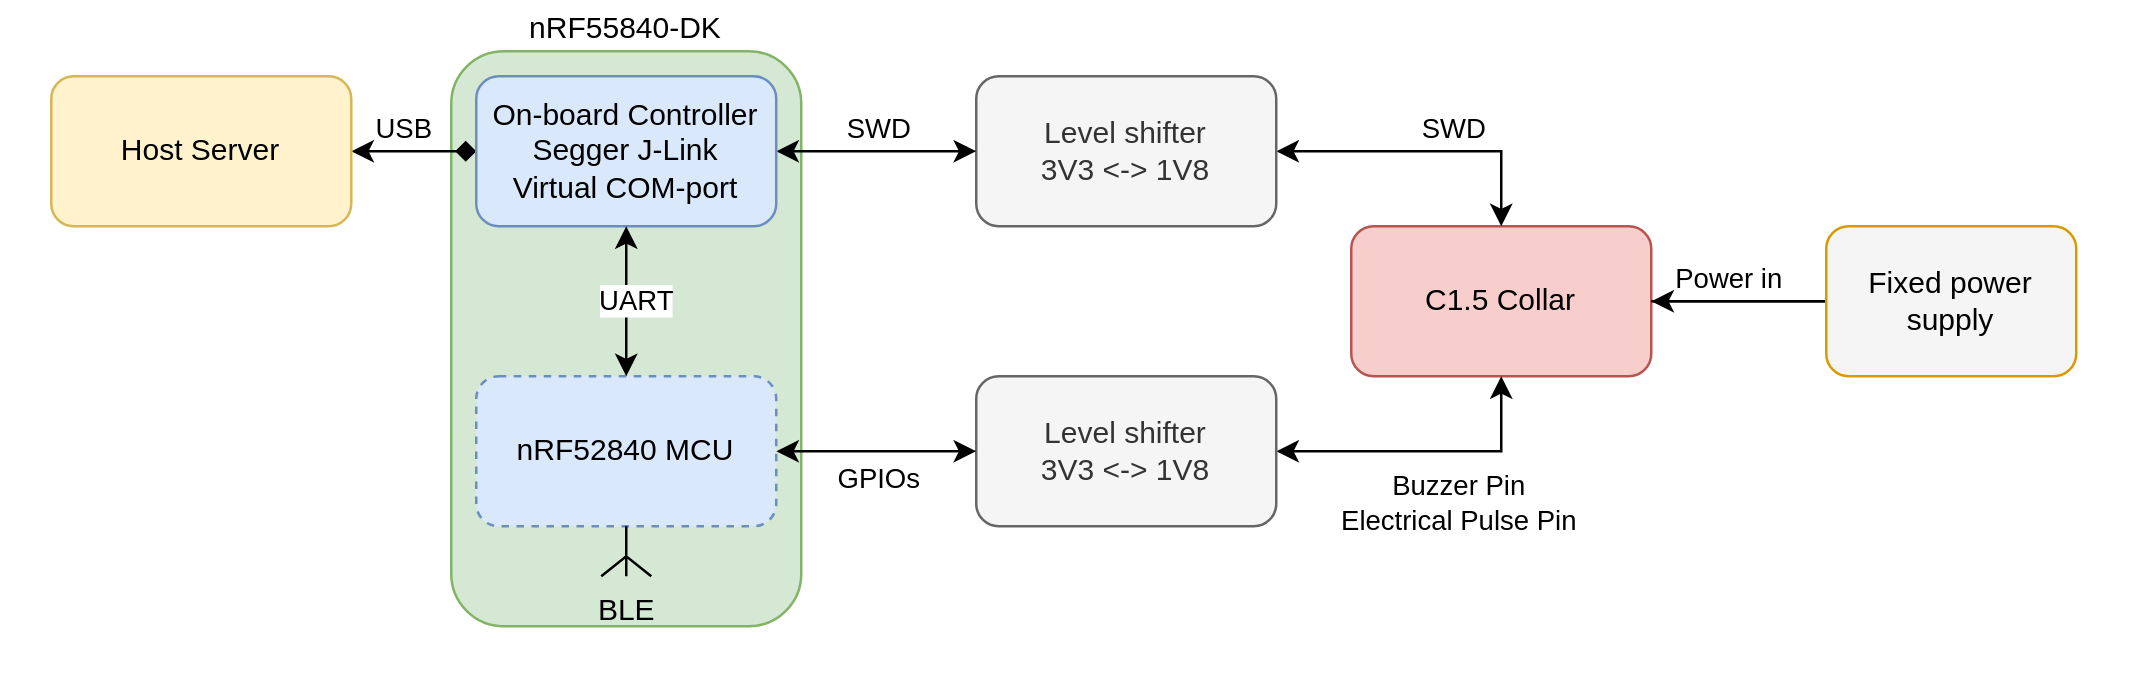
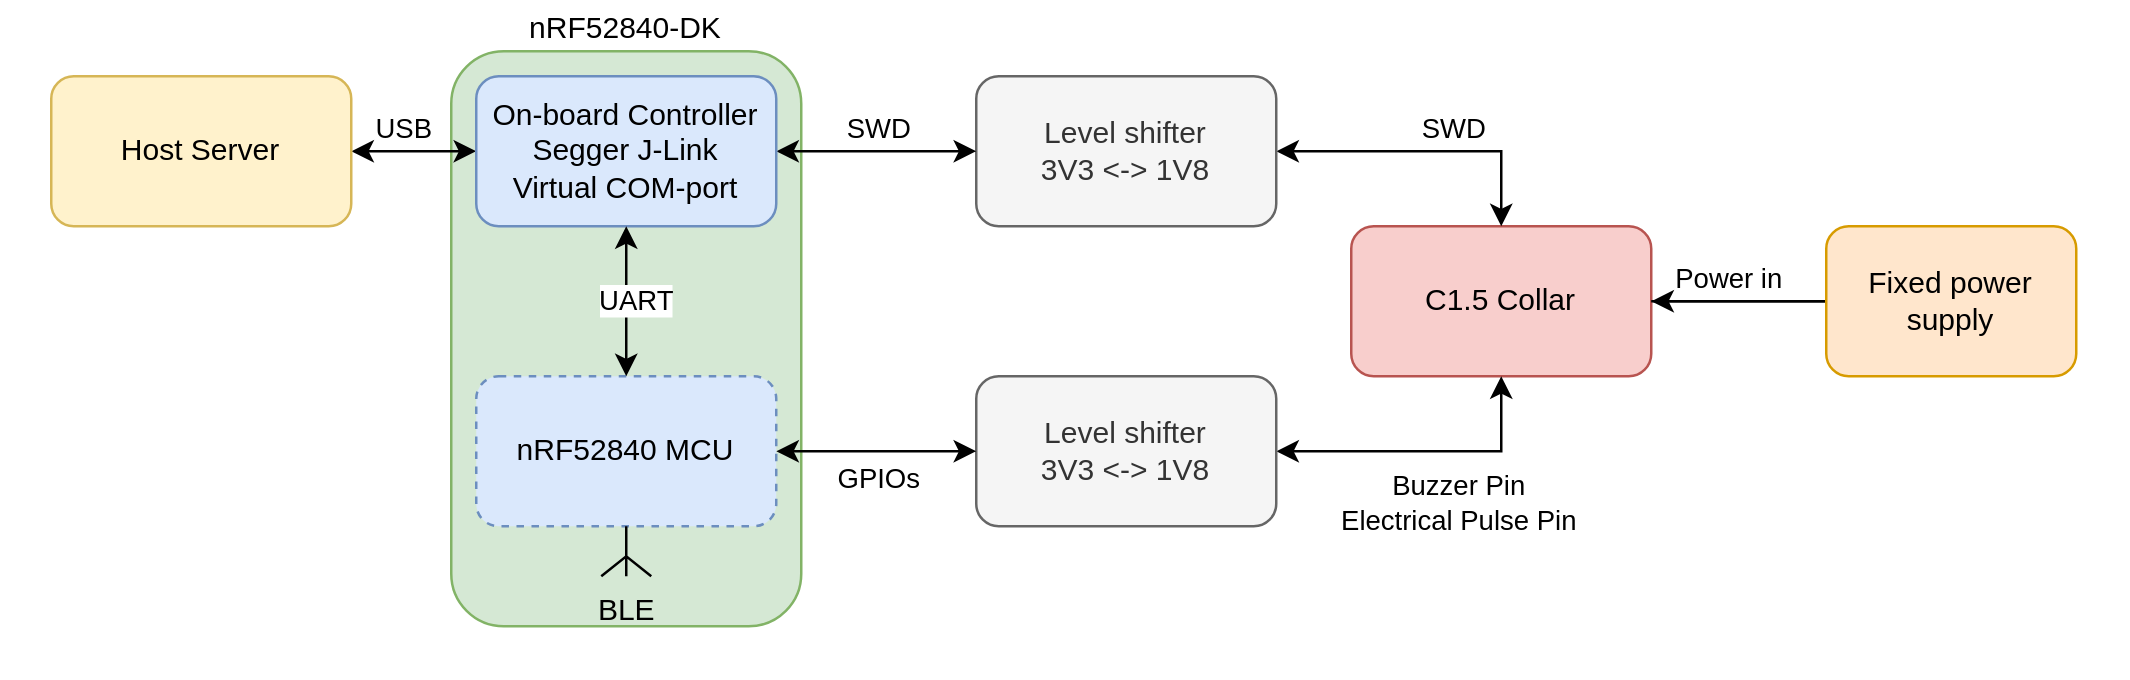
(626, 26) -> (626, 26)
(456, 151) -> (457, 151)
(1951, 301) -> (1951, 301)
